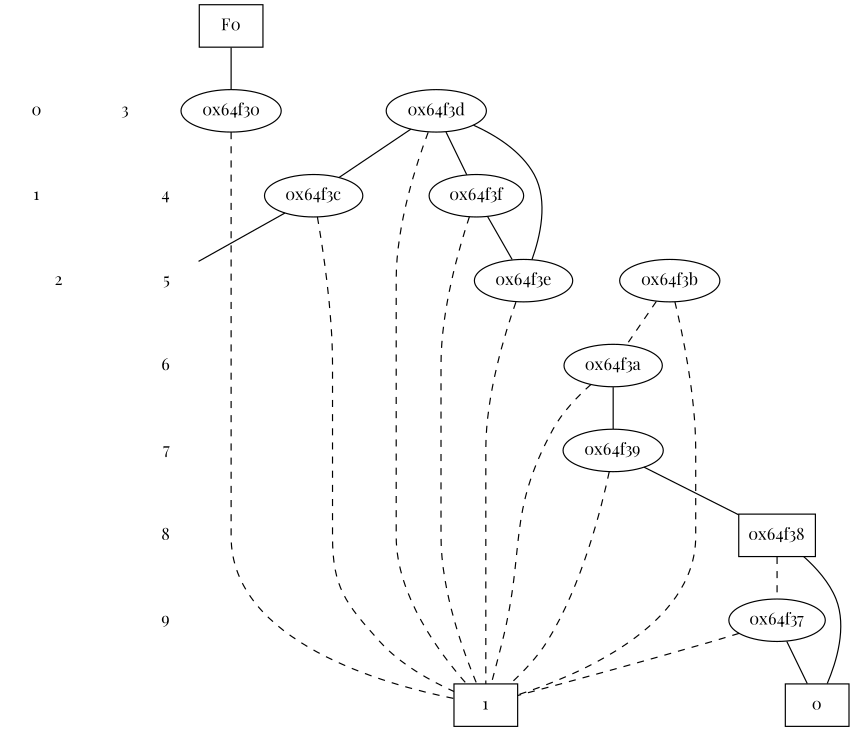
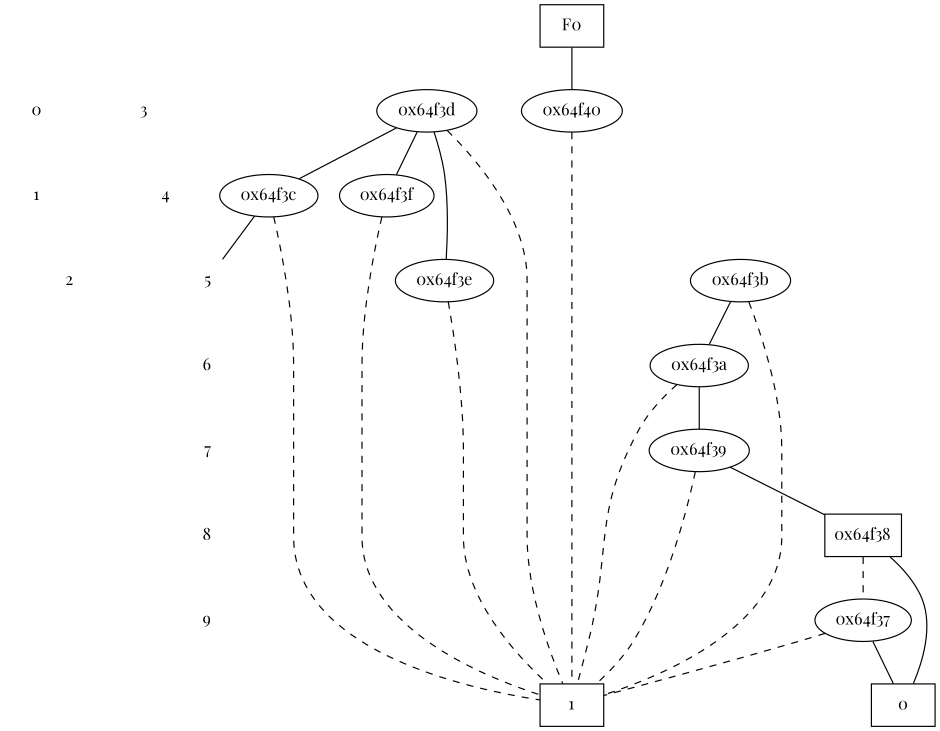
(231, 111) -> (572, 111)
(500, 238) -> none
(641, 323) -> (720, 323)
